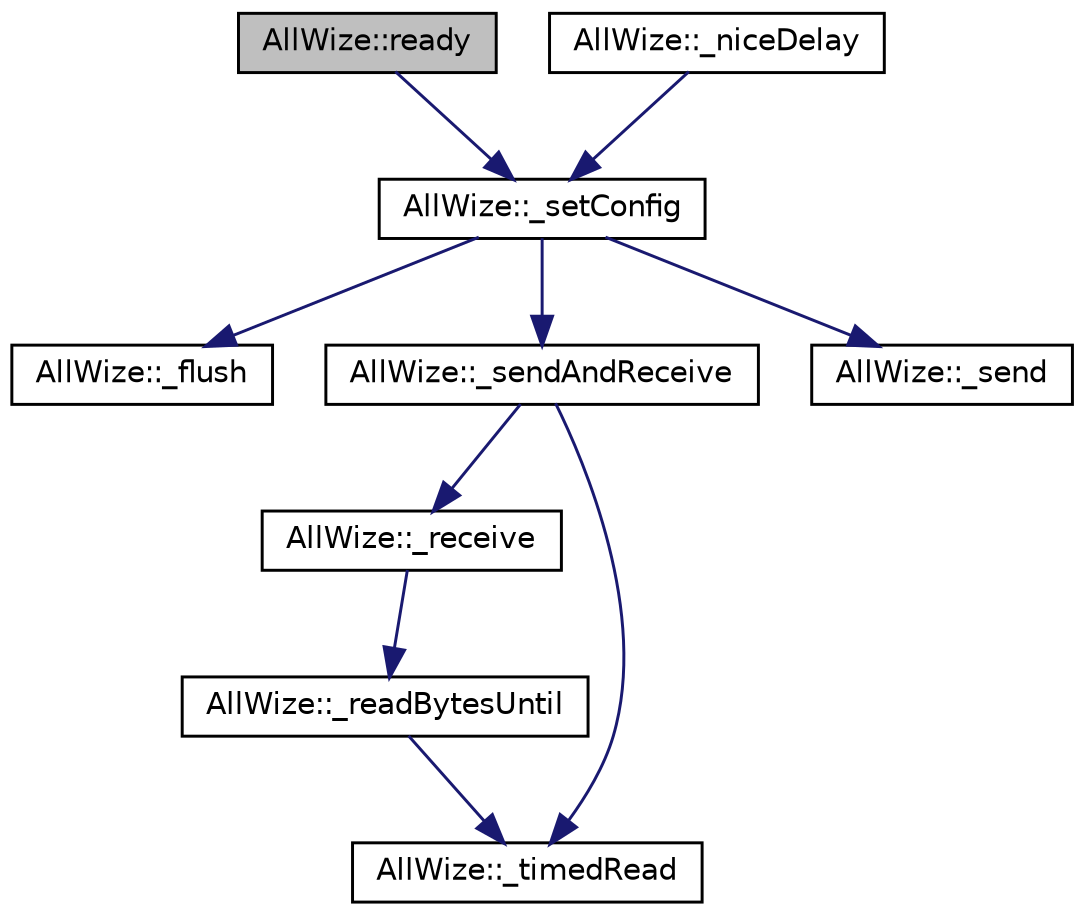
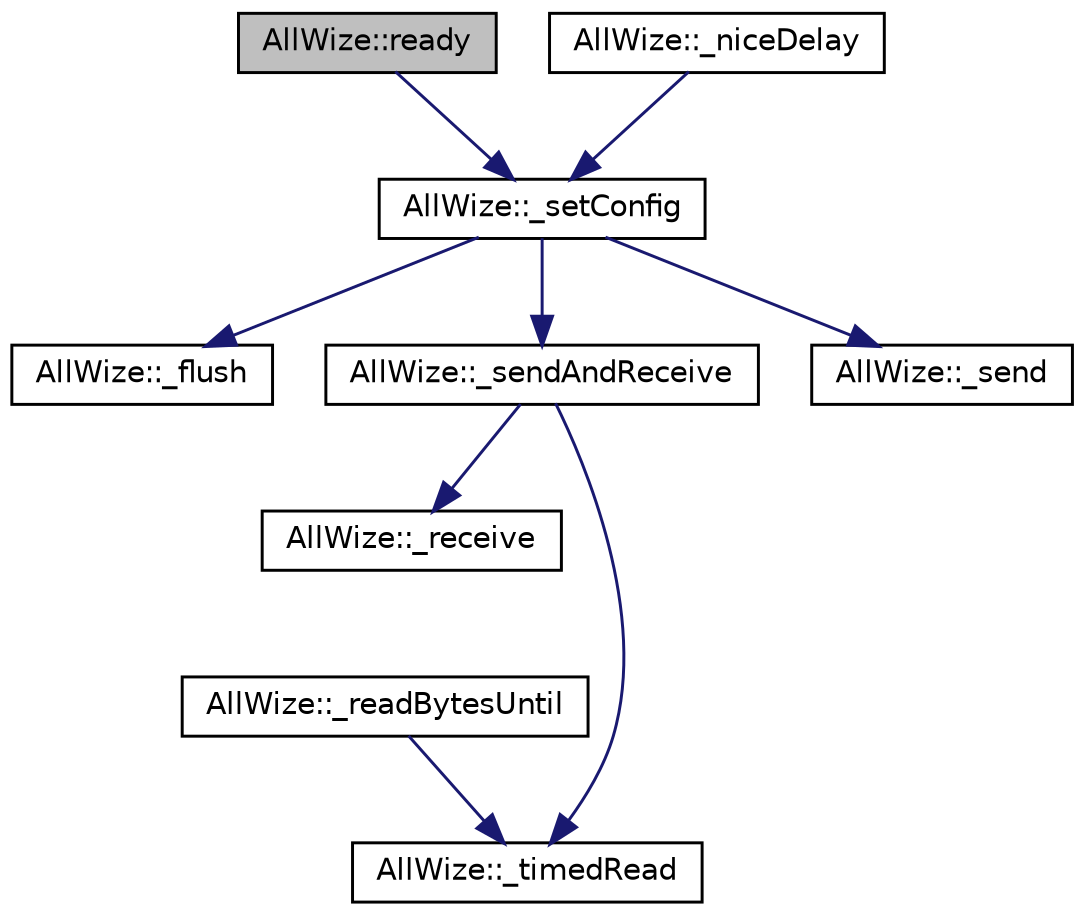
(401, 609) -> none
